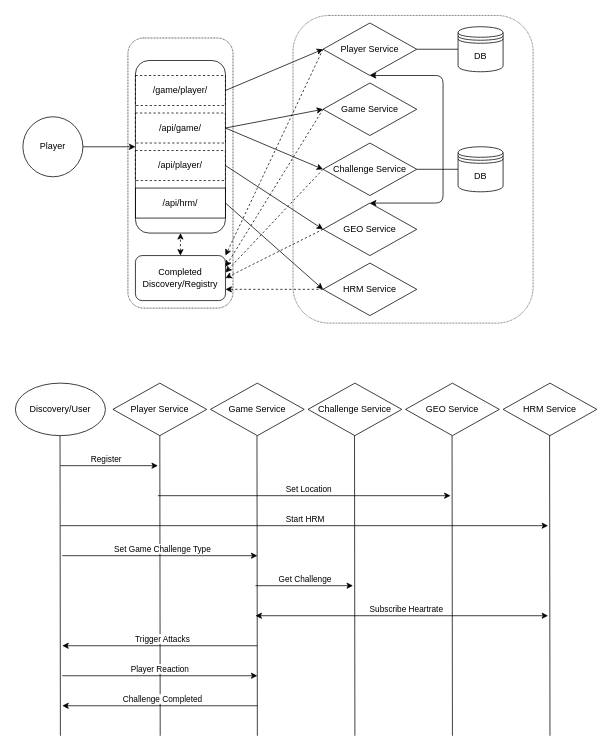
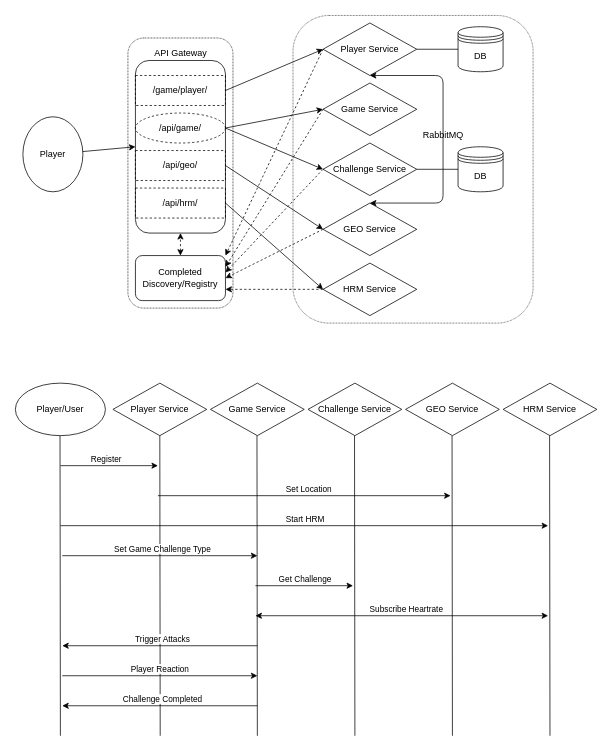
none -> (180, 53)
(180, 128) -> (180, 128)
none -> (443, 135)
(53, 147) -> (53, 154)
(180, 165) -> (180, 165)
(180, 203) -> (180, 203)
(60, 409) -> (60, 409)
